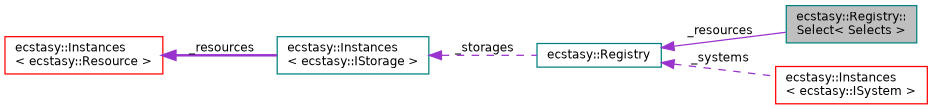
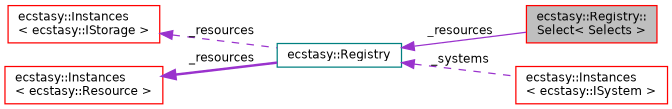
(851, 24) -> (592, 24)
(483, 48) -> (220, 31)
(226, 55) -> (226, 69)
(353, 55) -> (84, 24)
